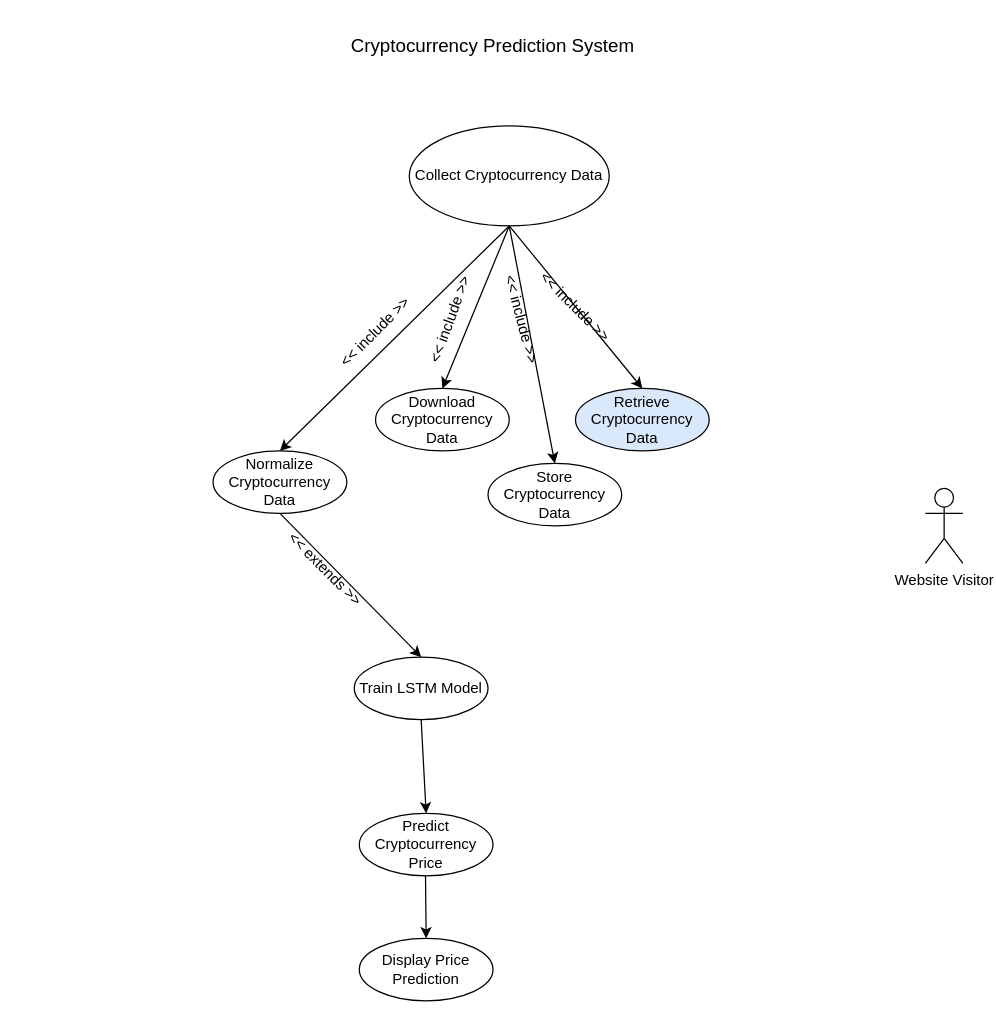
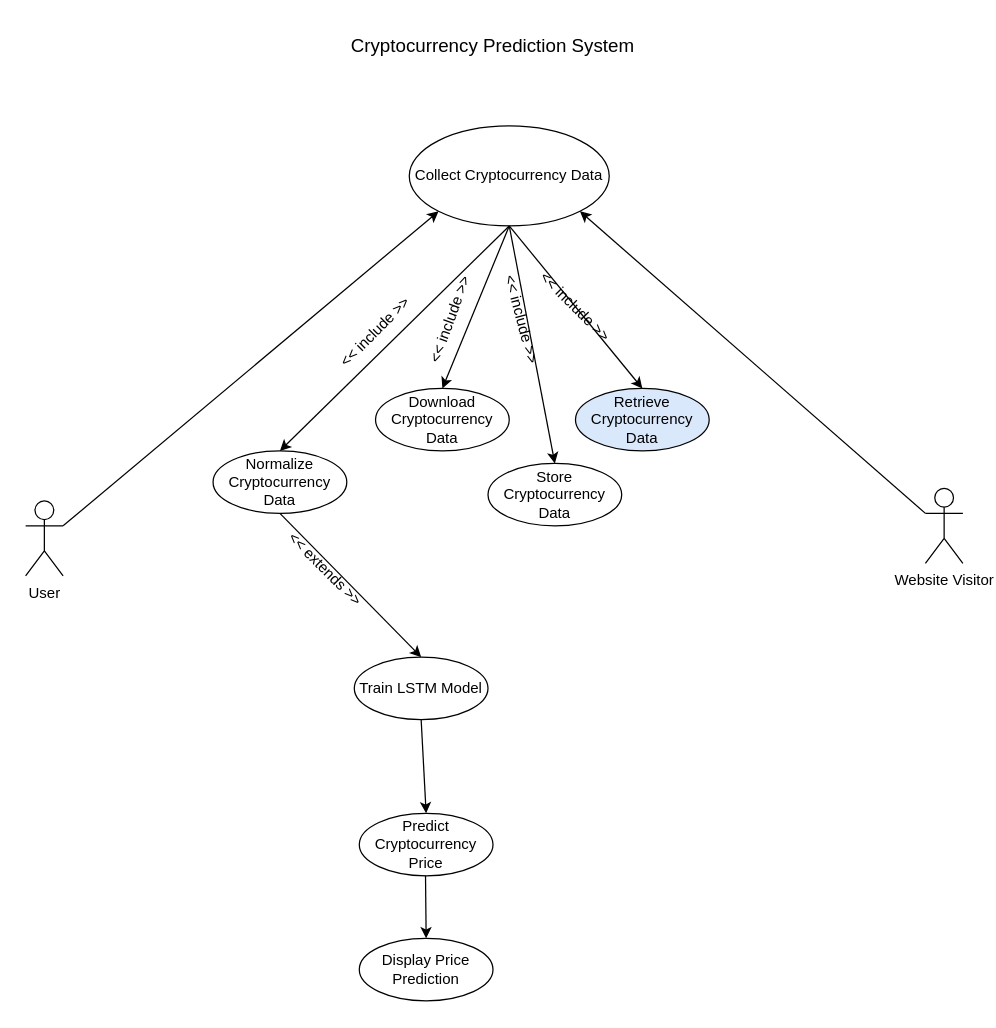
none -> (755, 364)
none -> (248, 371)
none -> (44, 538)
